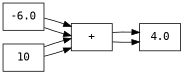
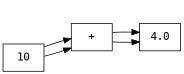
(24, 17) -> none
